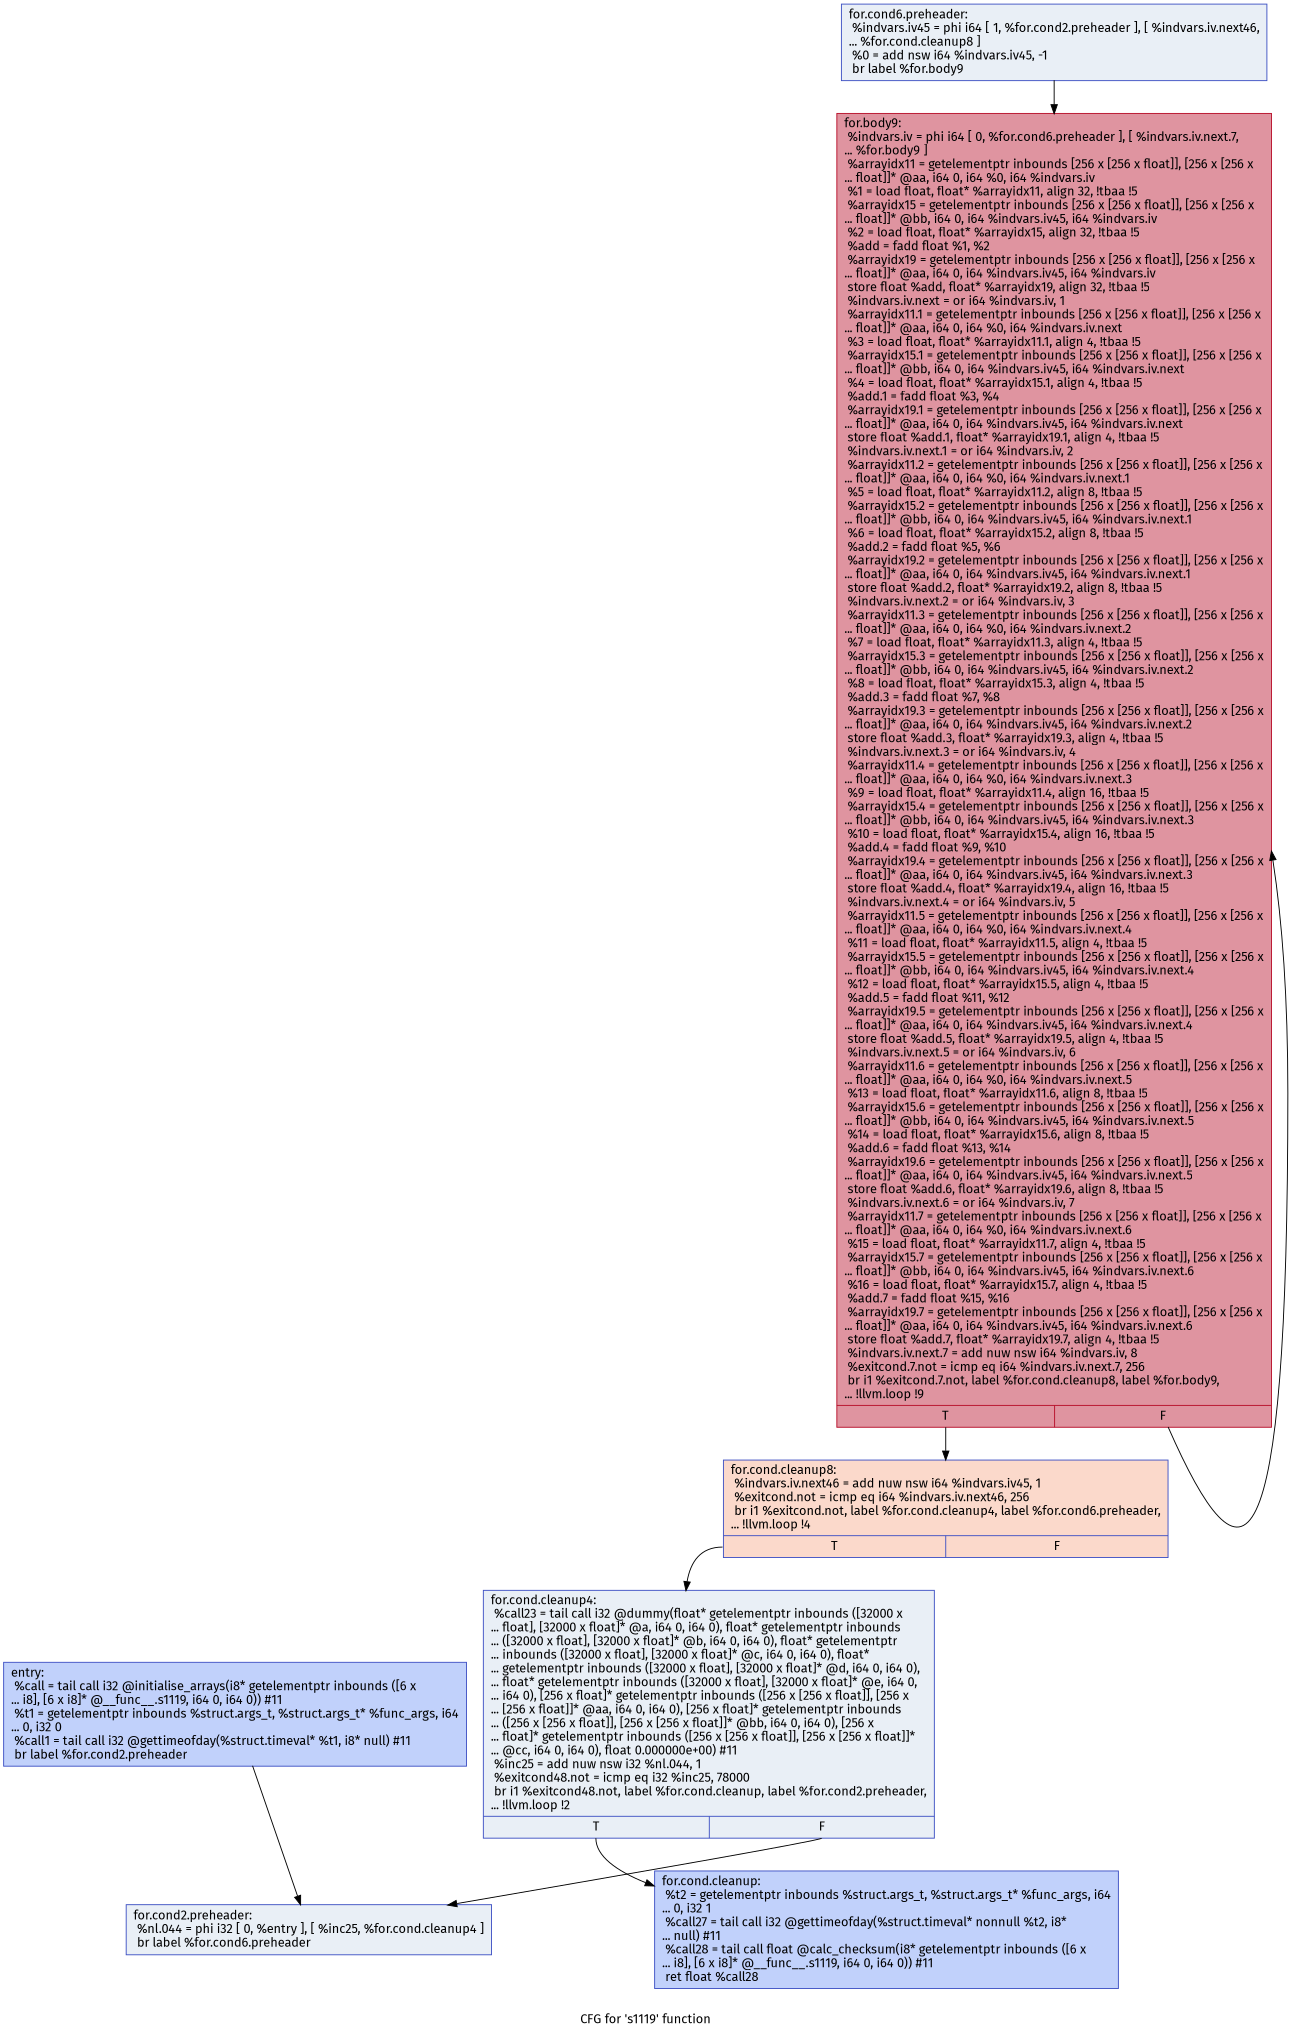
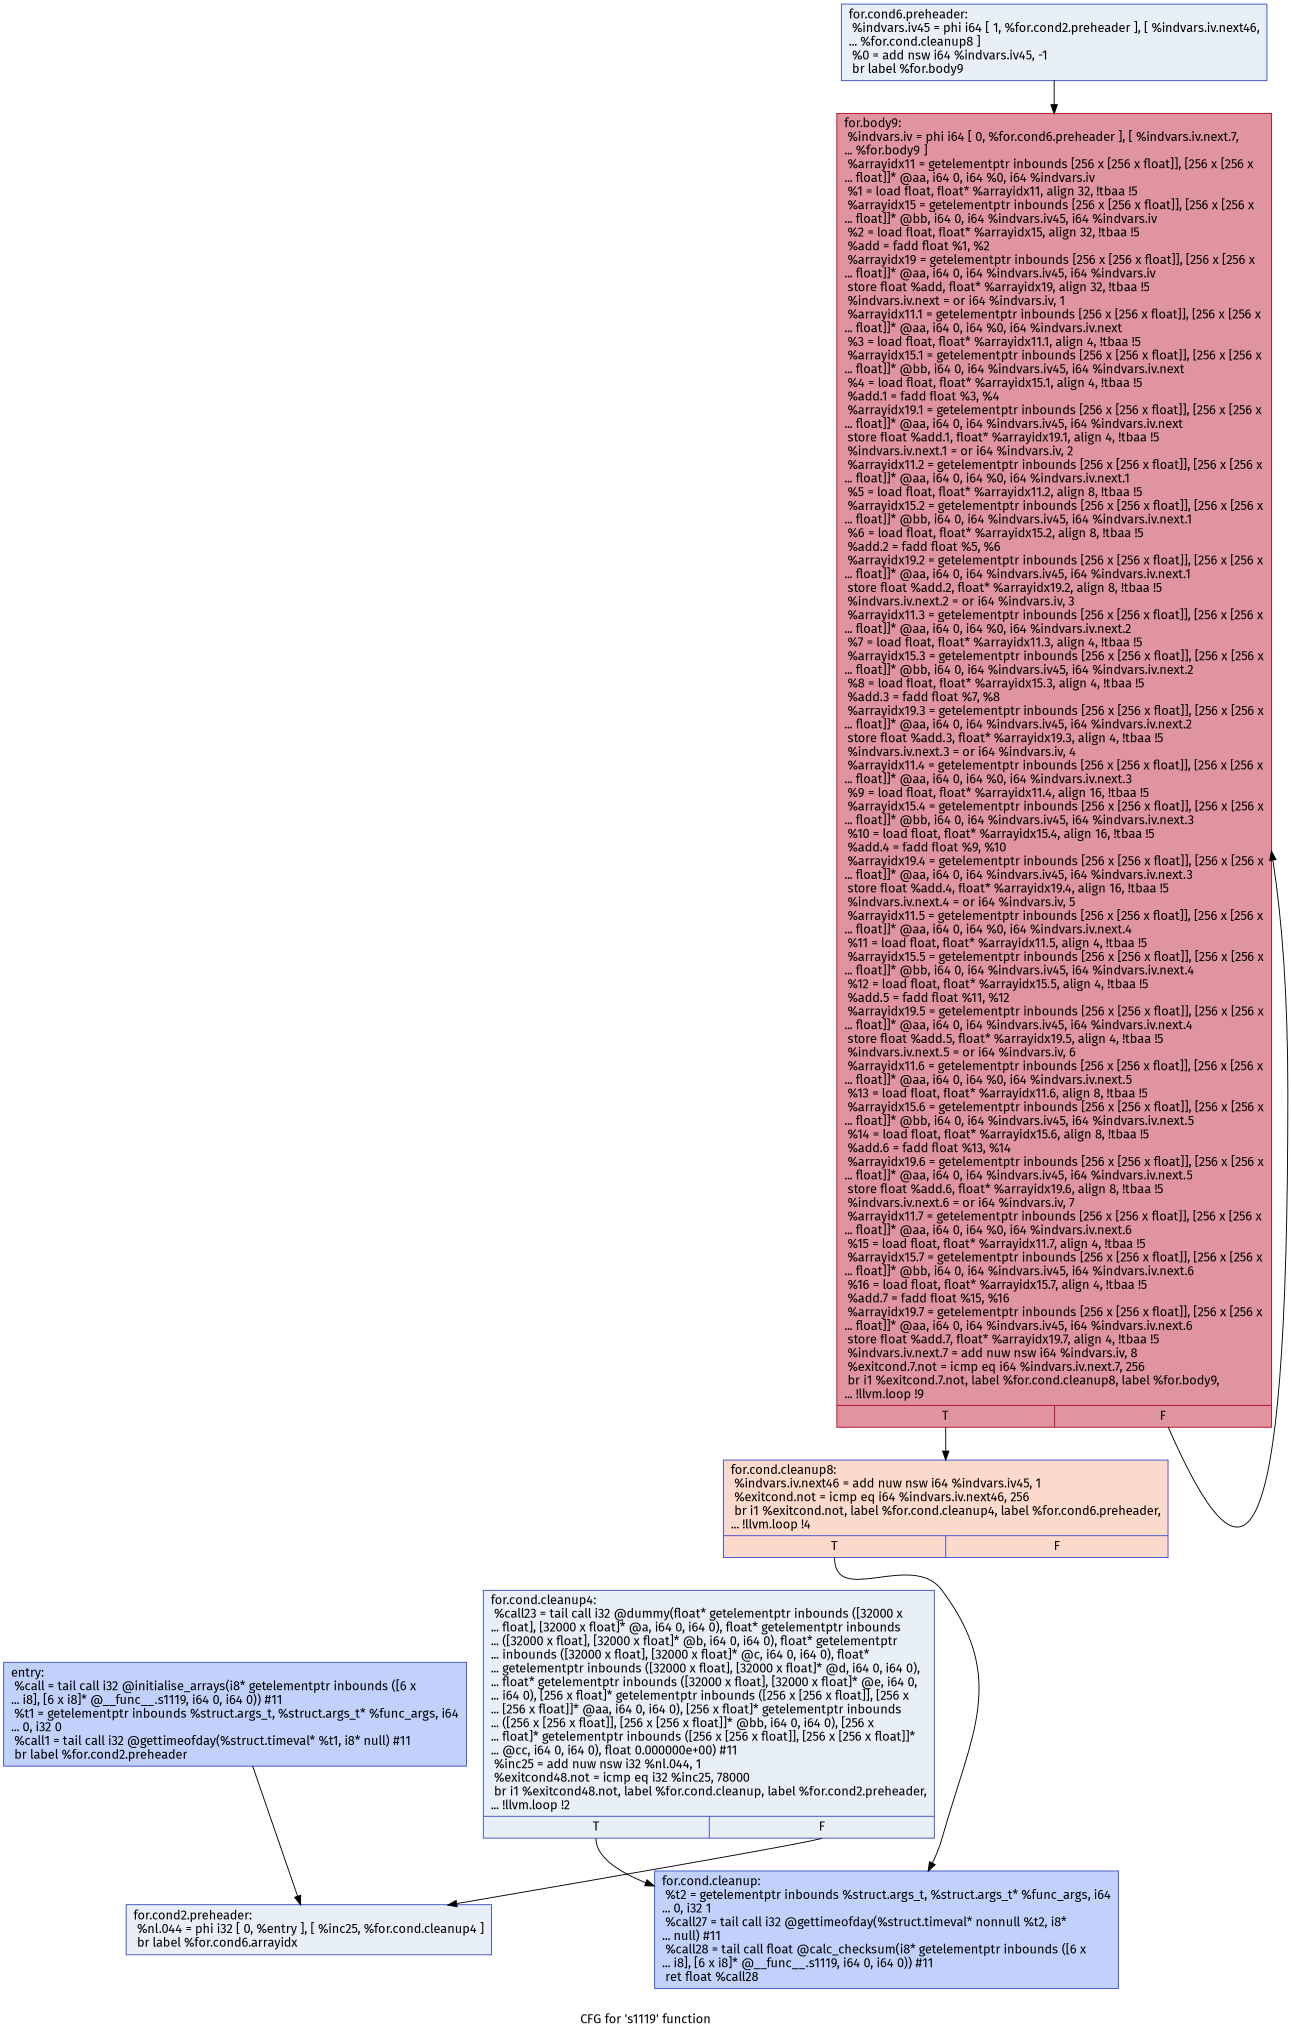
(698, 1557) -> (976, 1663)
(222, 1943) -> (216, 1943)
